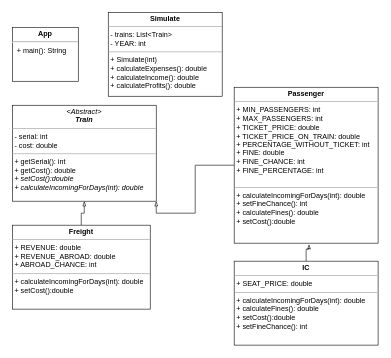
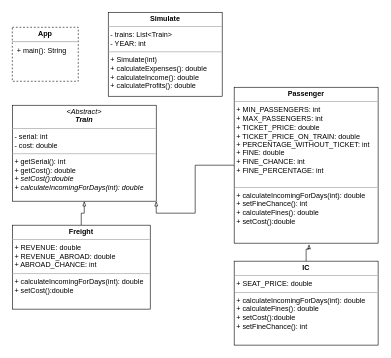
(45, 54) -> (45, 54)
